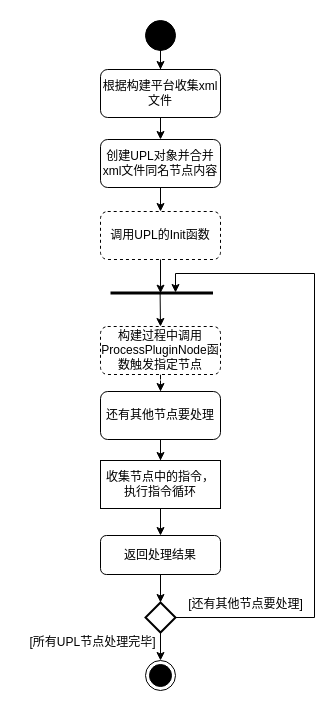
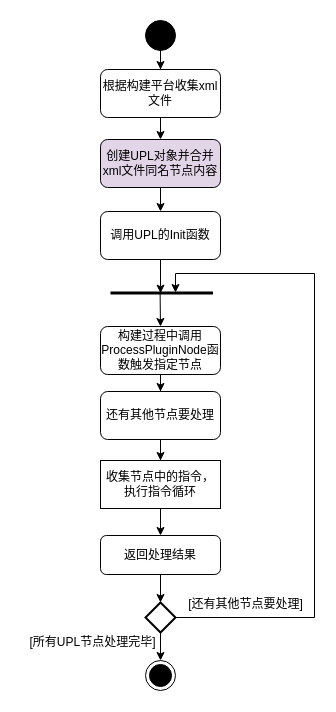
(161, 164) -> (161, 164)
(161, 236) -> (161, 236)
(161, 351) -> (161, 351)
(161, 373) -> (161, 373)
